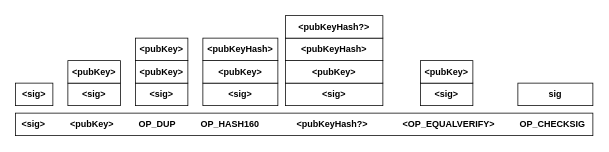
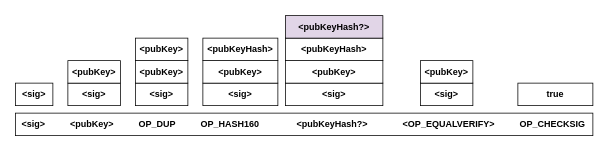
(334, 27) -> (334, 27)
(555, 94) -> (555, 94)
